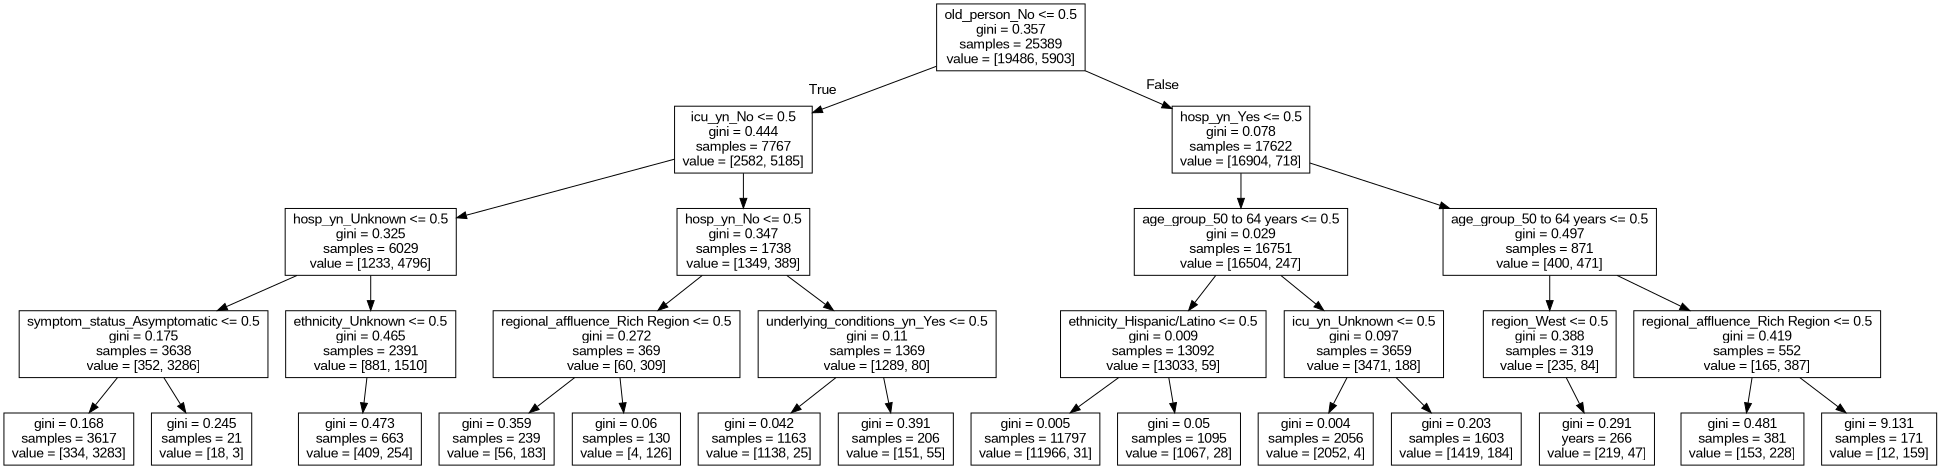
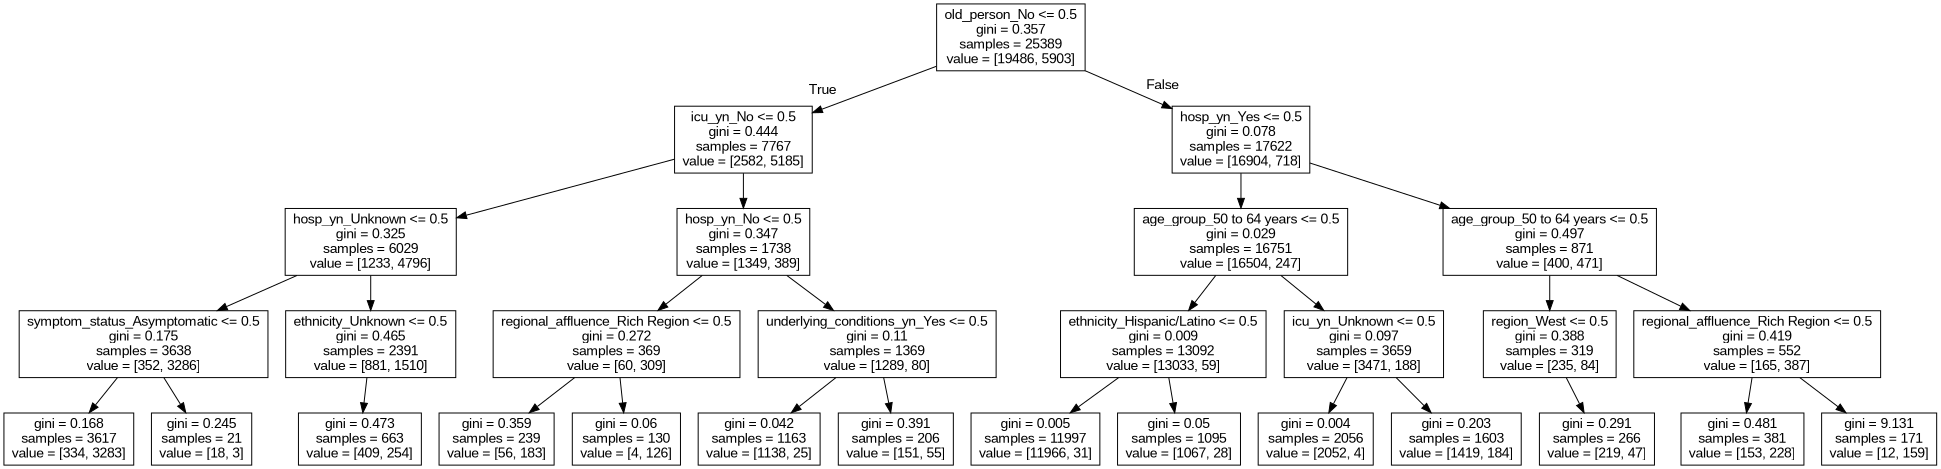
(1035, 439) -> (1035, 439)
(1597, 439) -> (1597, 439)
